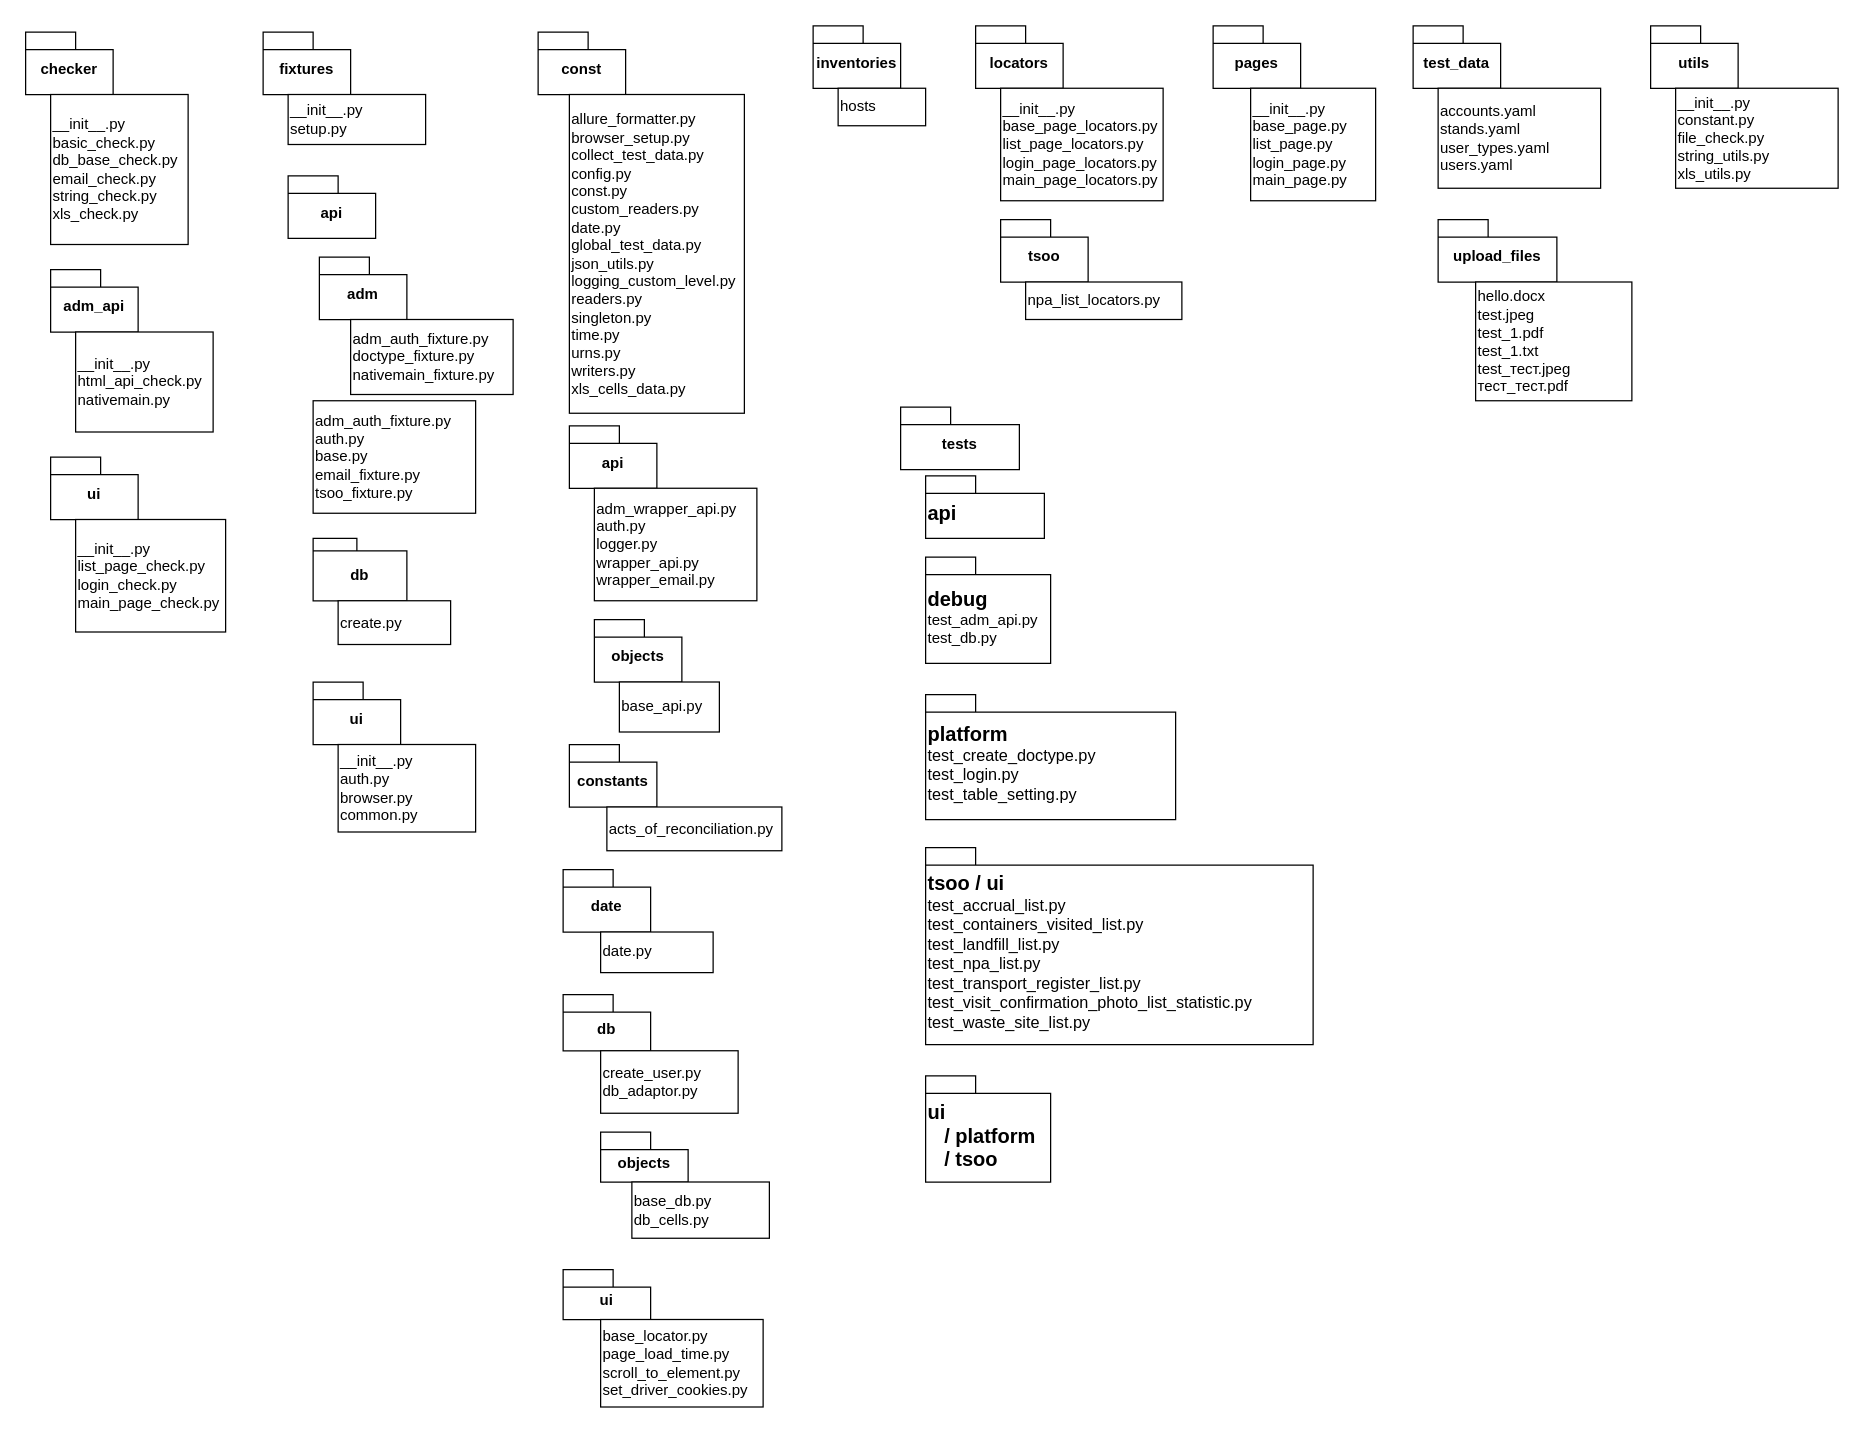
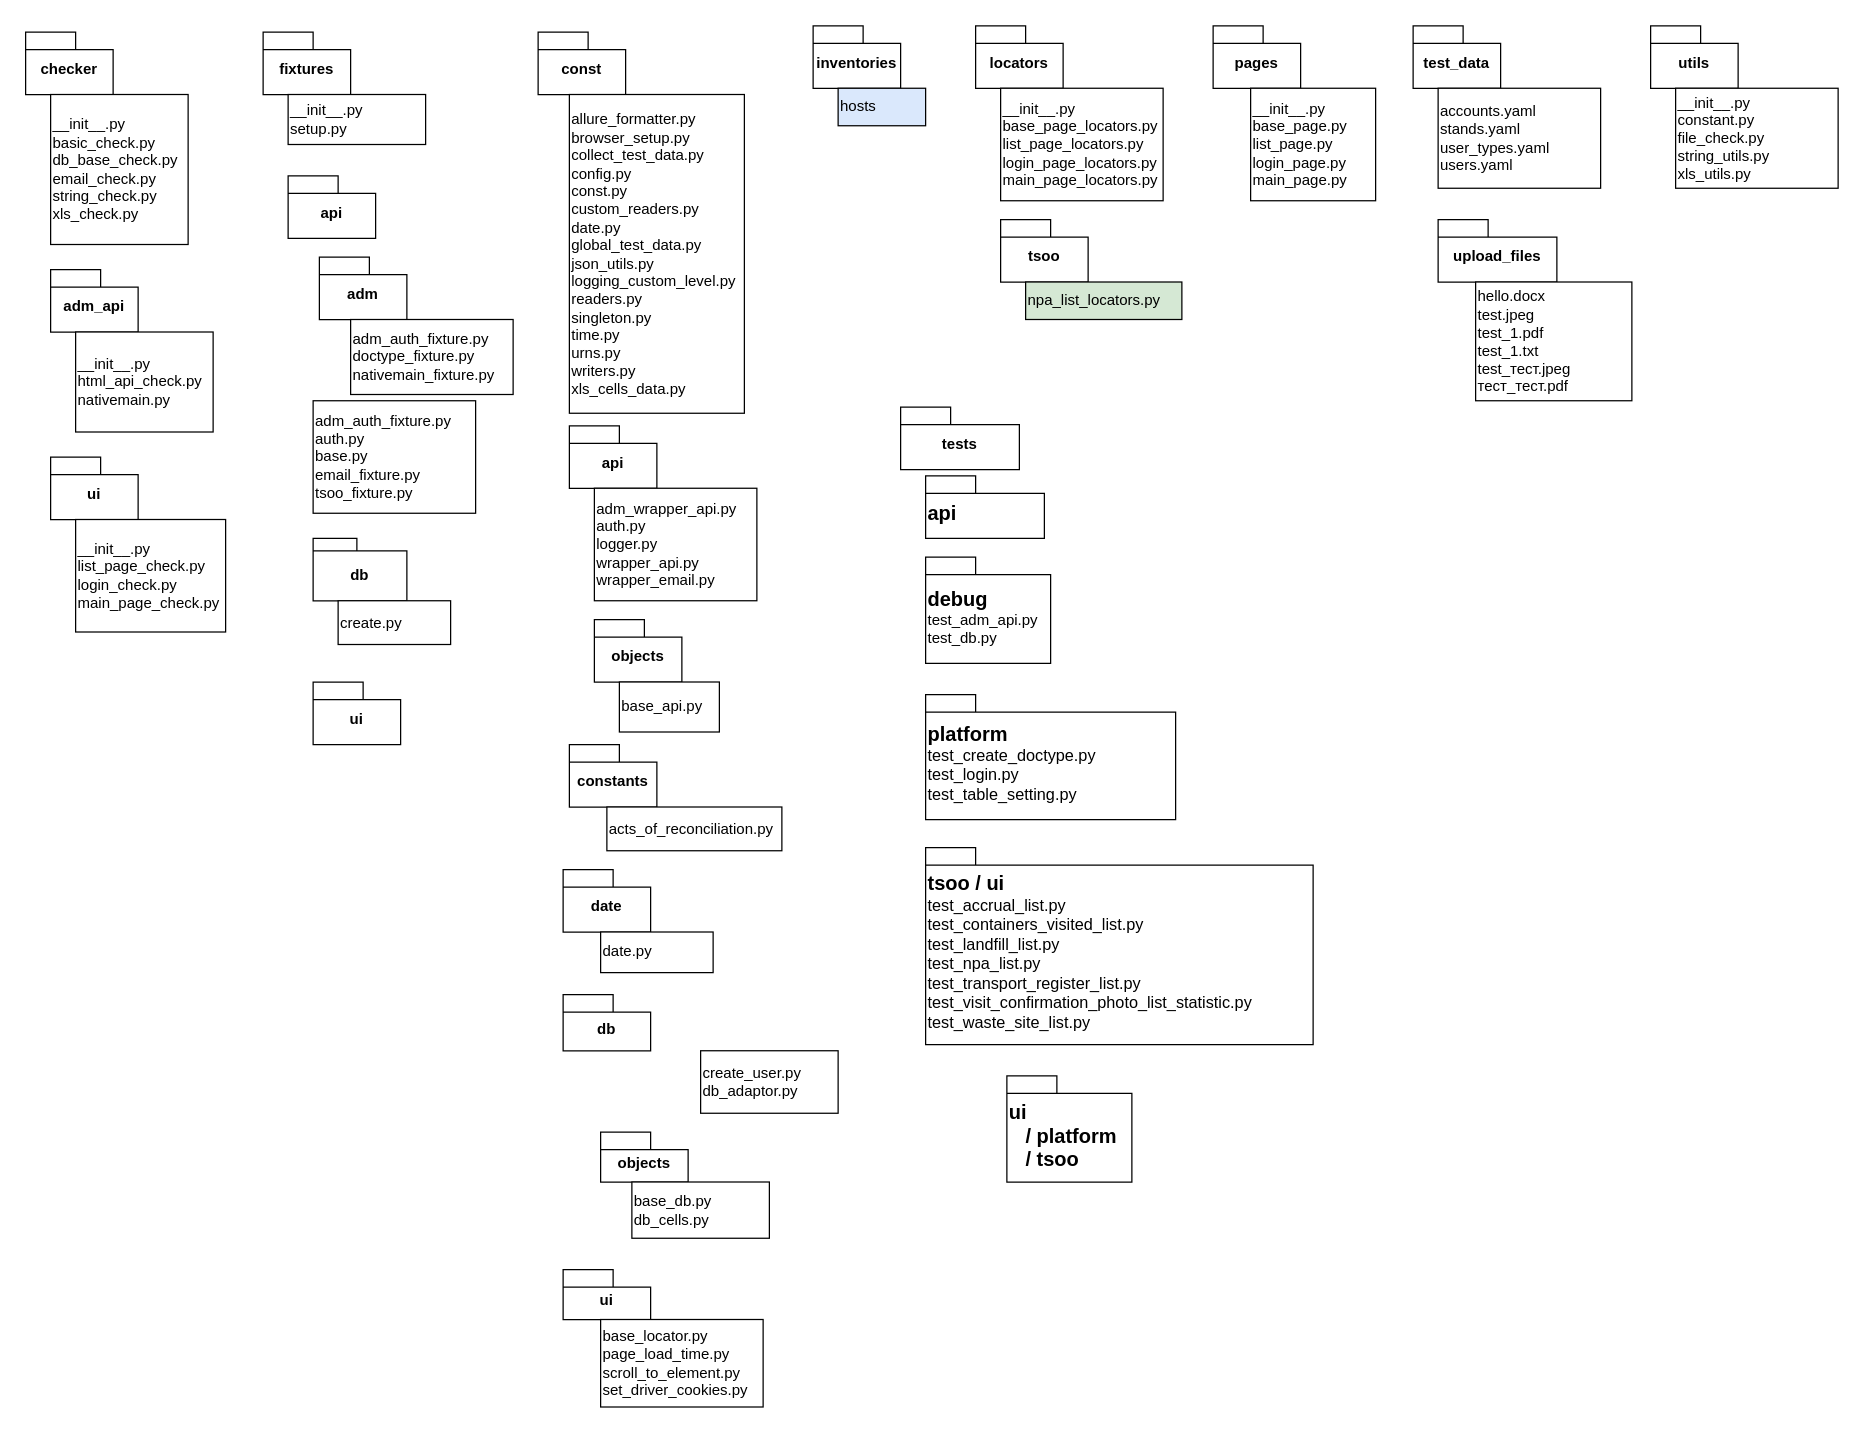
(882, 107) -> (882, 107)
(1104, 301) -> (1104, 301)
(407, 788) -> none
(669, 1082) -> (769, 1082)
(988, 1129) -> (1069, 1129)
